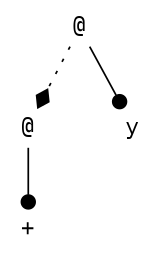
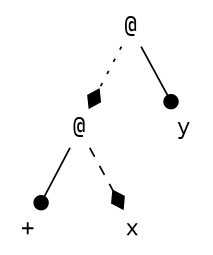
none -> (133, 229)
